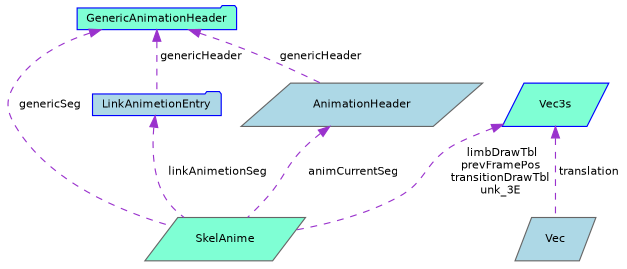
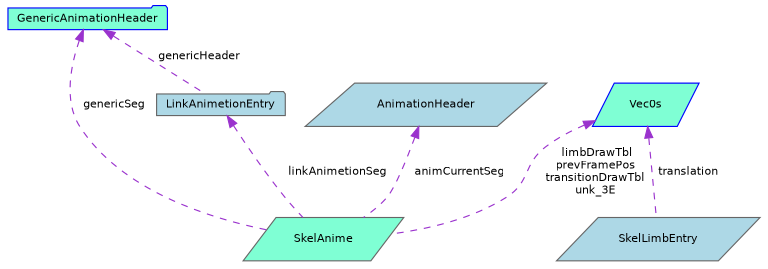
(261, 56) -> none
(157, 105) -> (221, 105)
(555, 105) -> (646, 105)
(555, 239) -> (658, 239)
